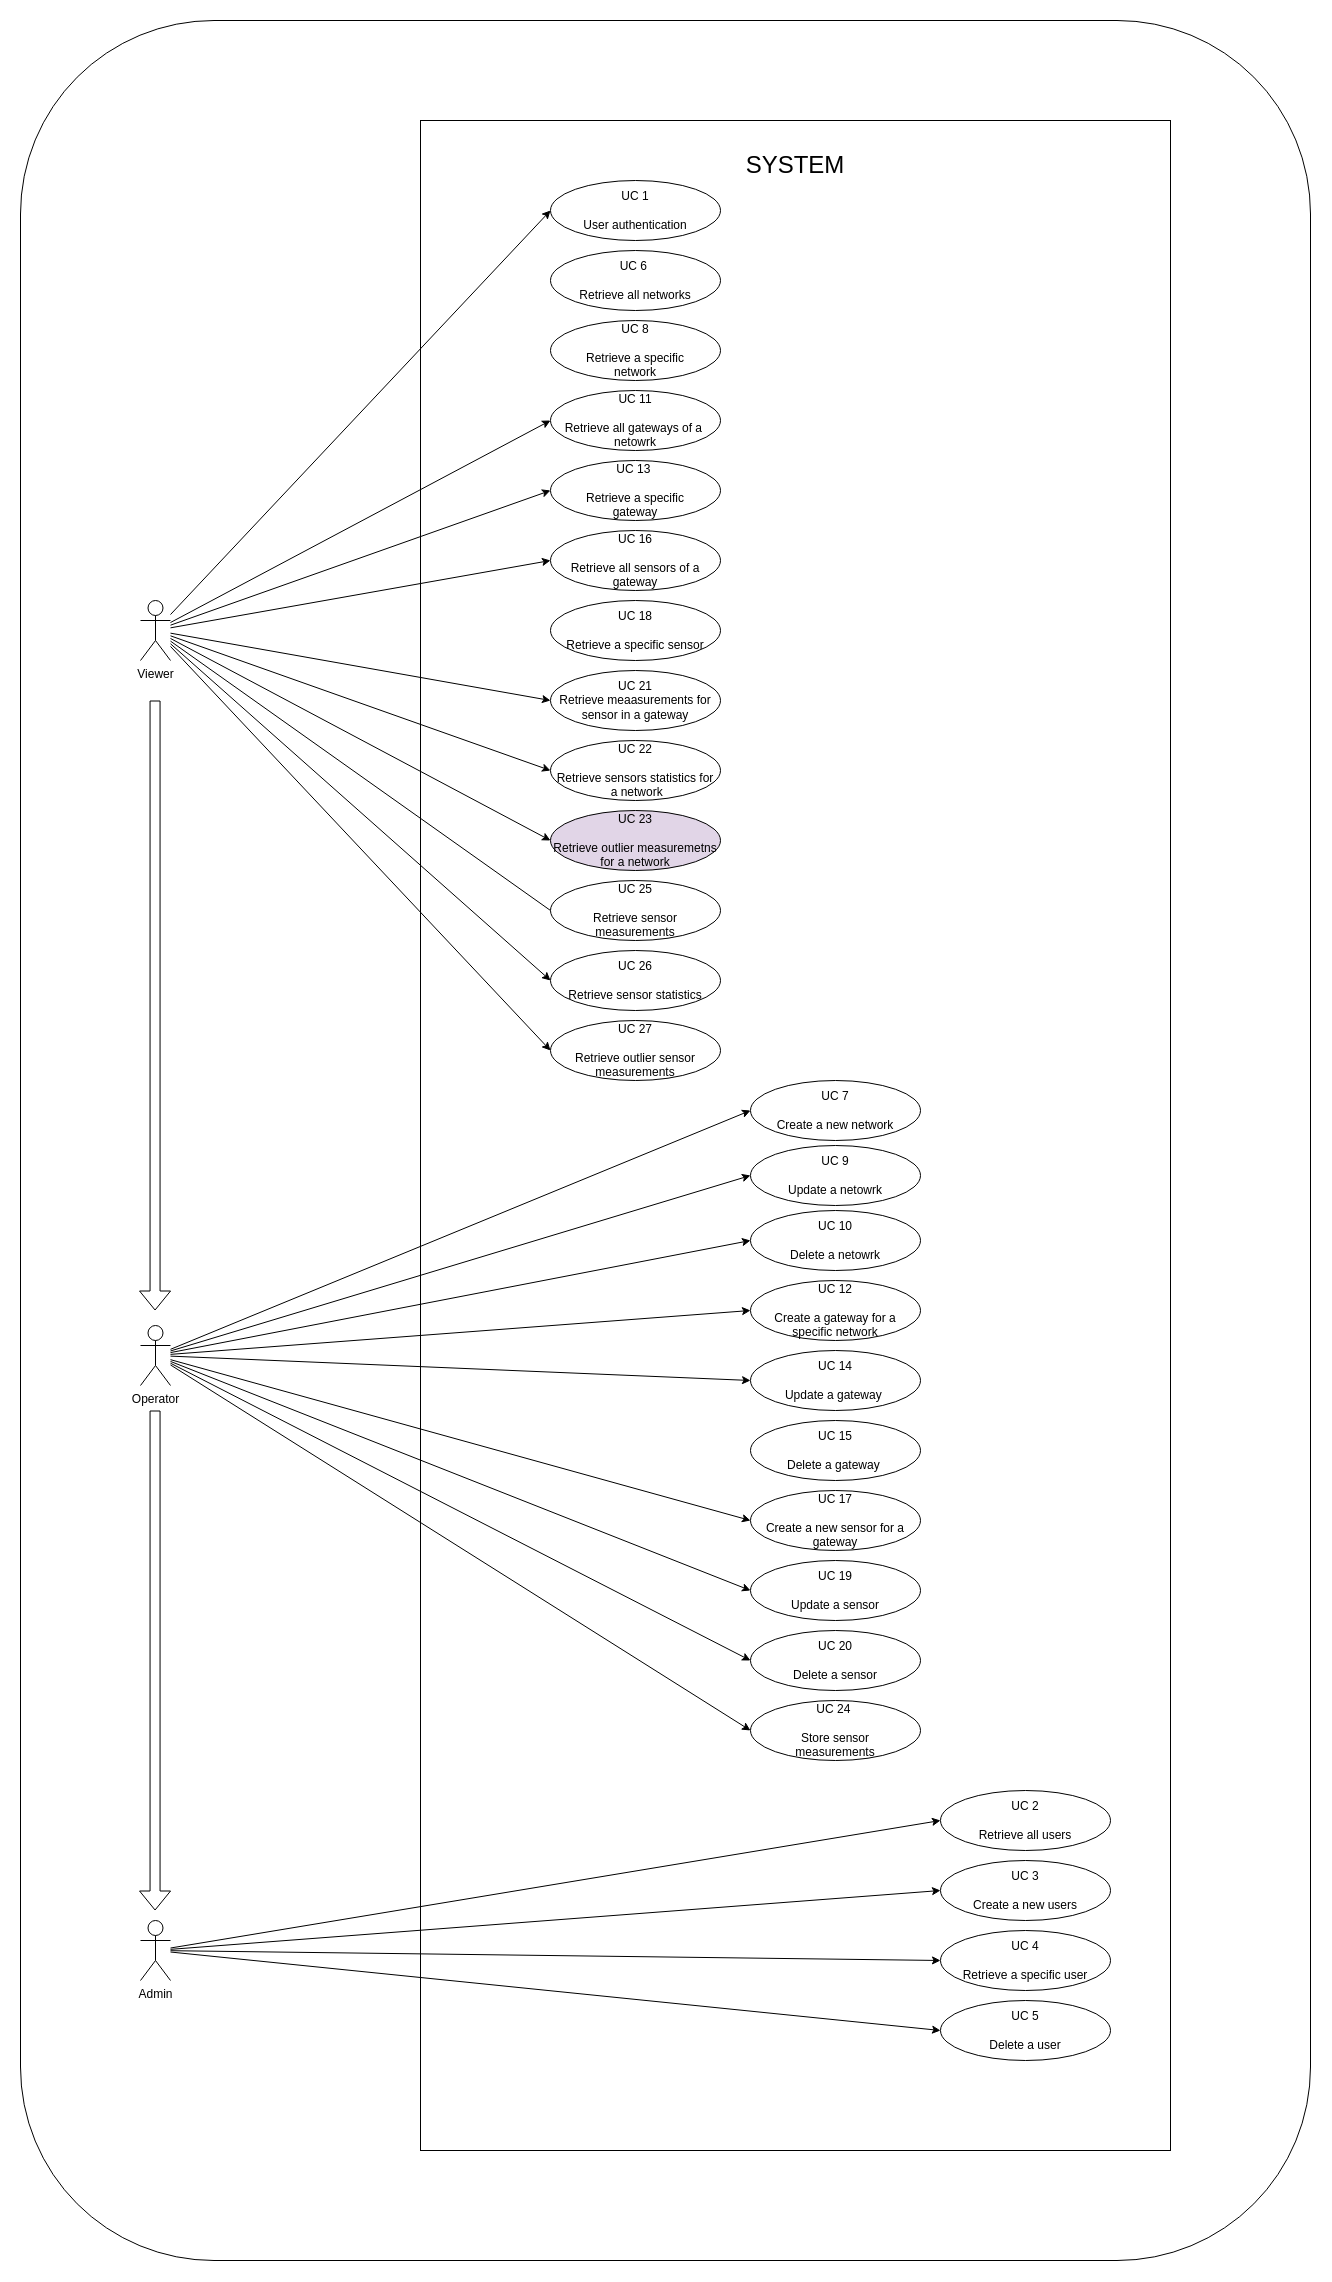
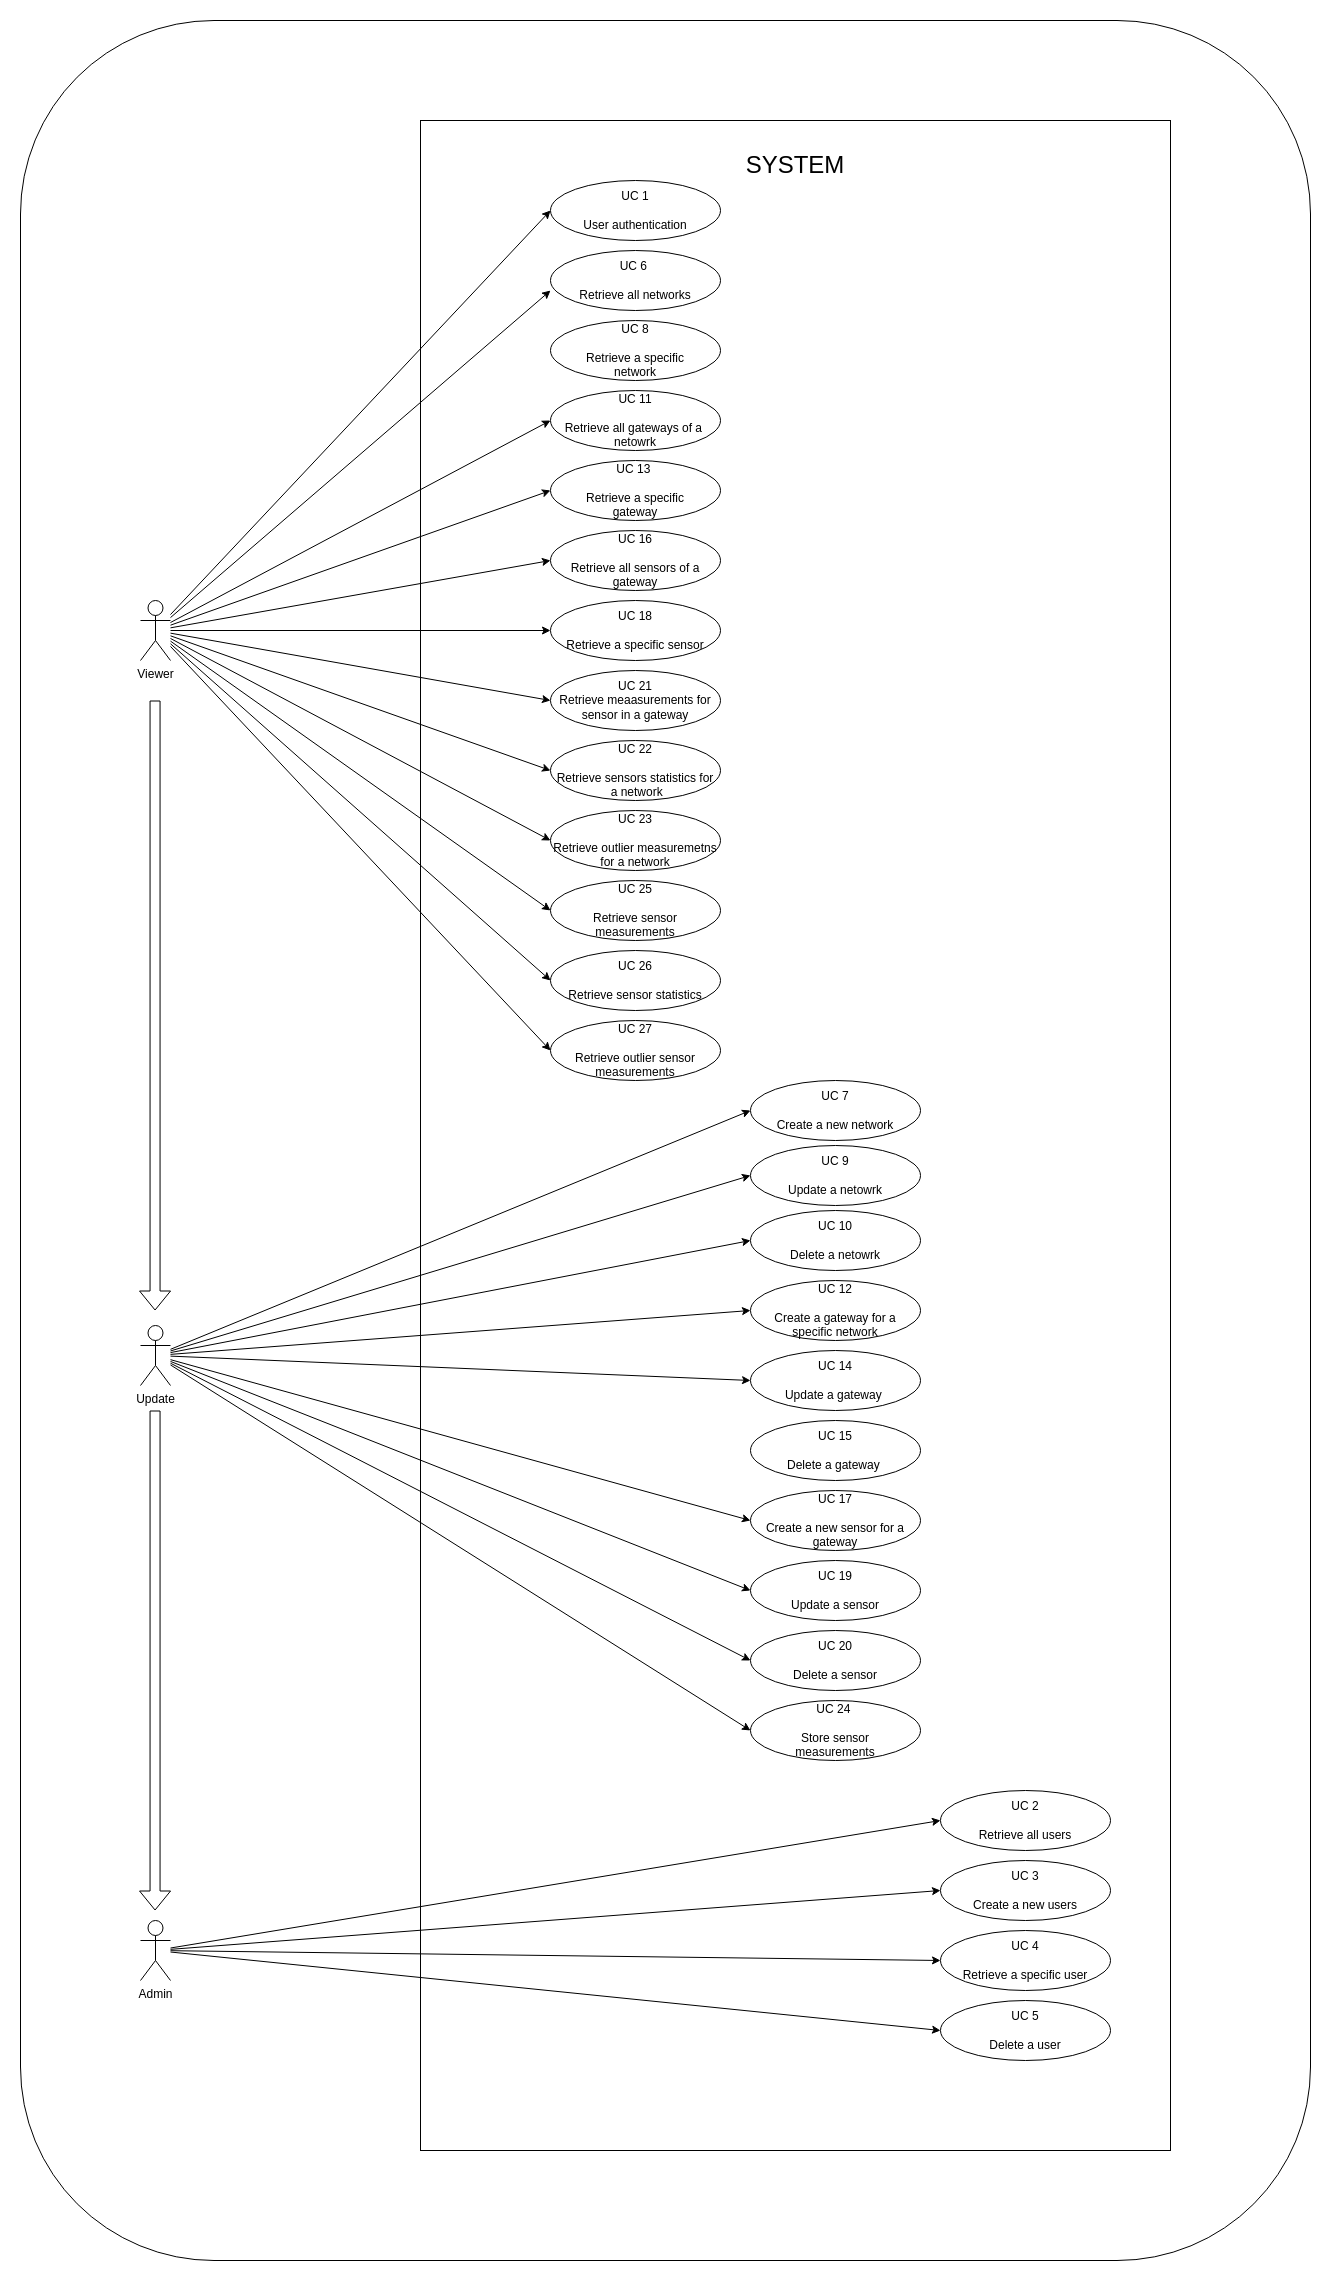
none -> (358, 456)
none -> (357, 631)
(636, 841) -> (636, 841)
(546, 908) -> (544, 906)
(156, 1400) -> (156, 1400)
